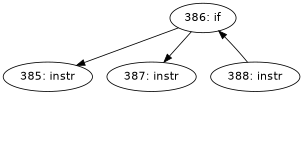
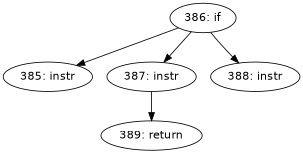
(236, 49) -> (221, 45)
none -> (152, 136)
